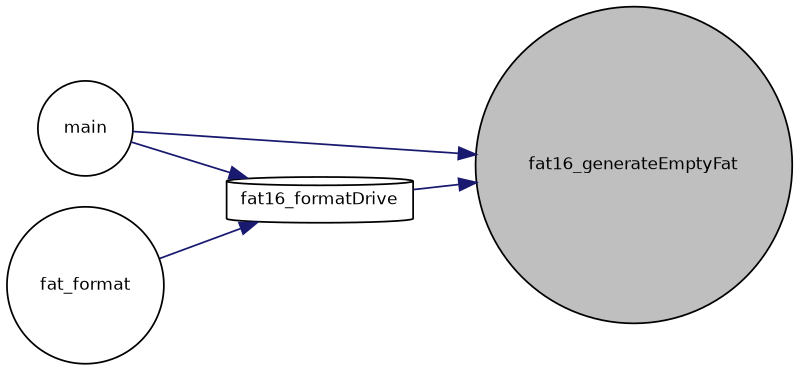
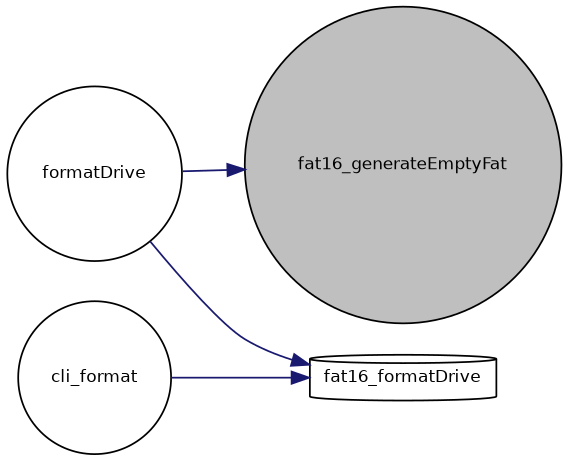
(85, 128) -> (95, 174)
(436, 187) -> none
(85, 285) -> (95, 378)
